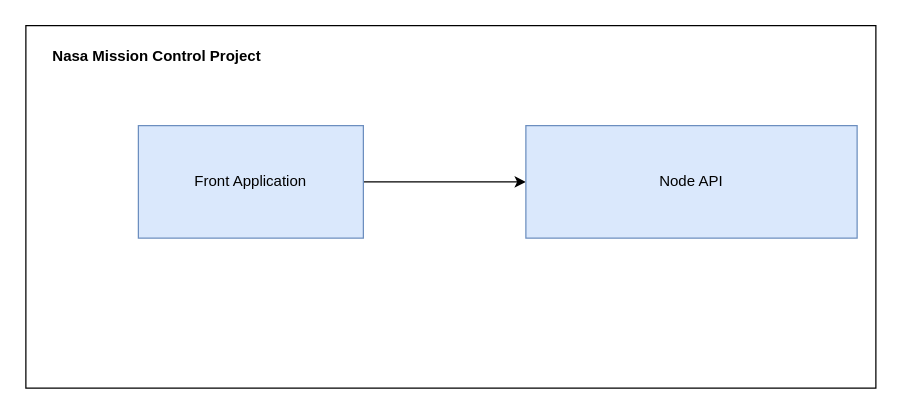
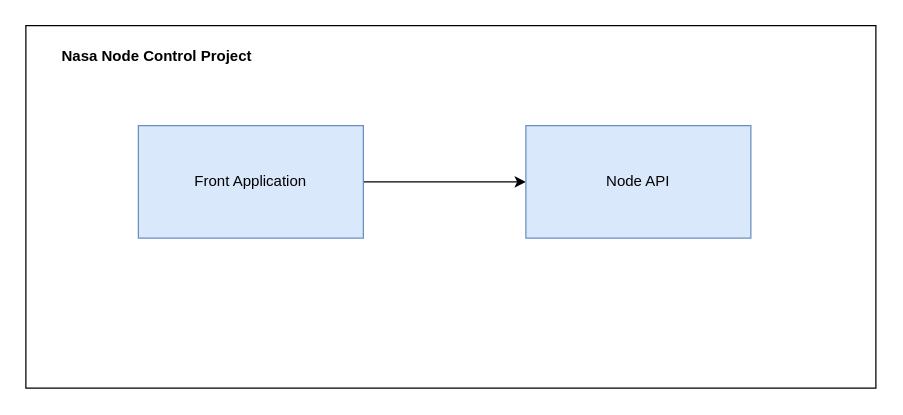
(157, 57) -> (157, 57)
(691, 182) -> (638, 182)
